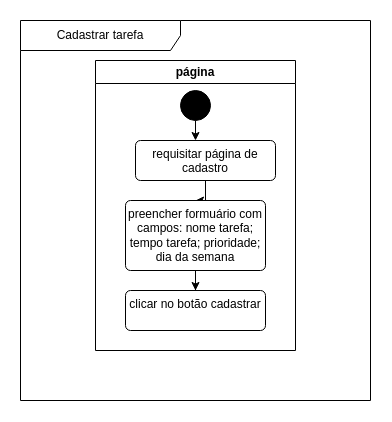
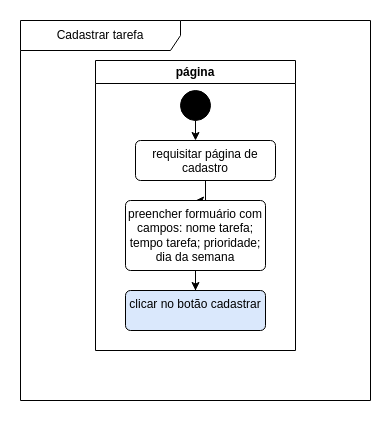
(196, 311) -> (196, 311)
